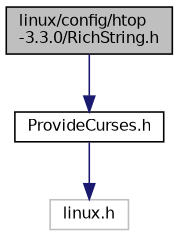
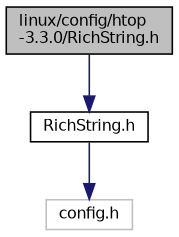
(89, 127) -> (89, 127)
(89, 215) -> (89, 215)
